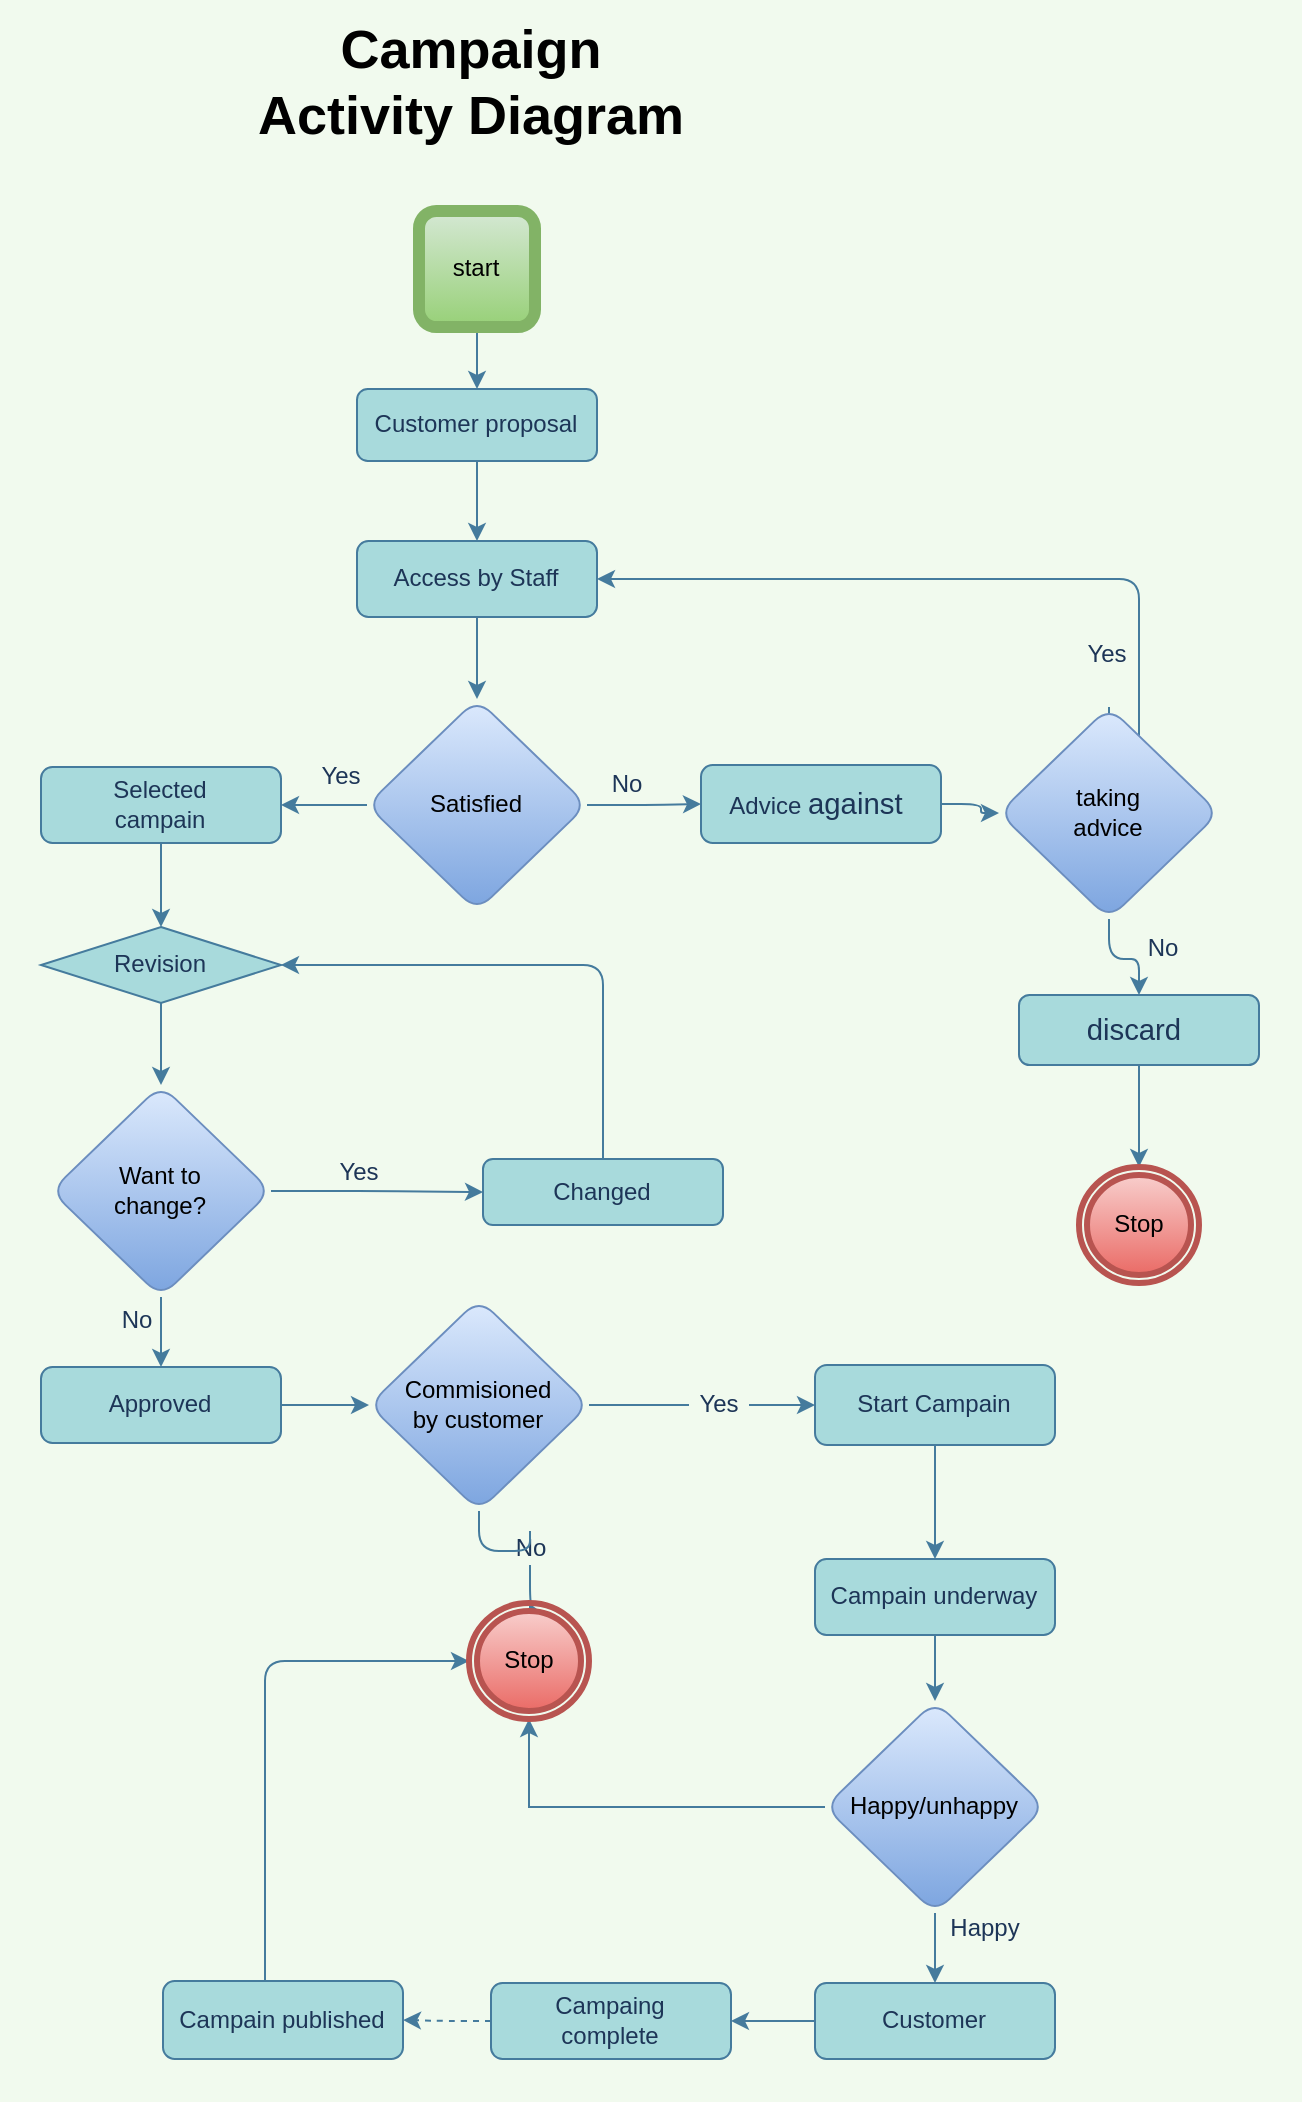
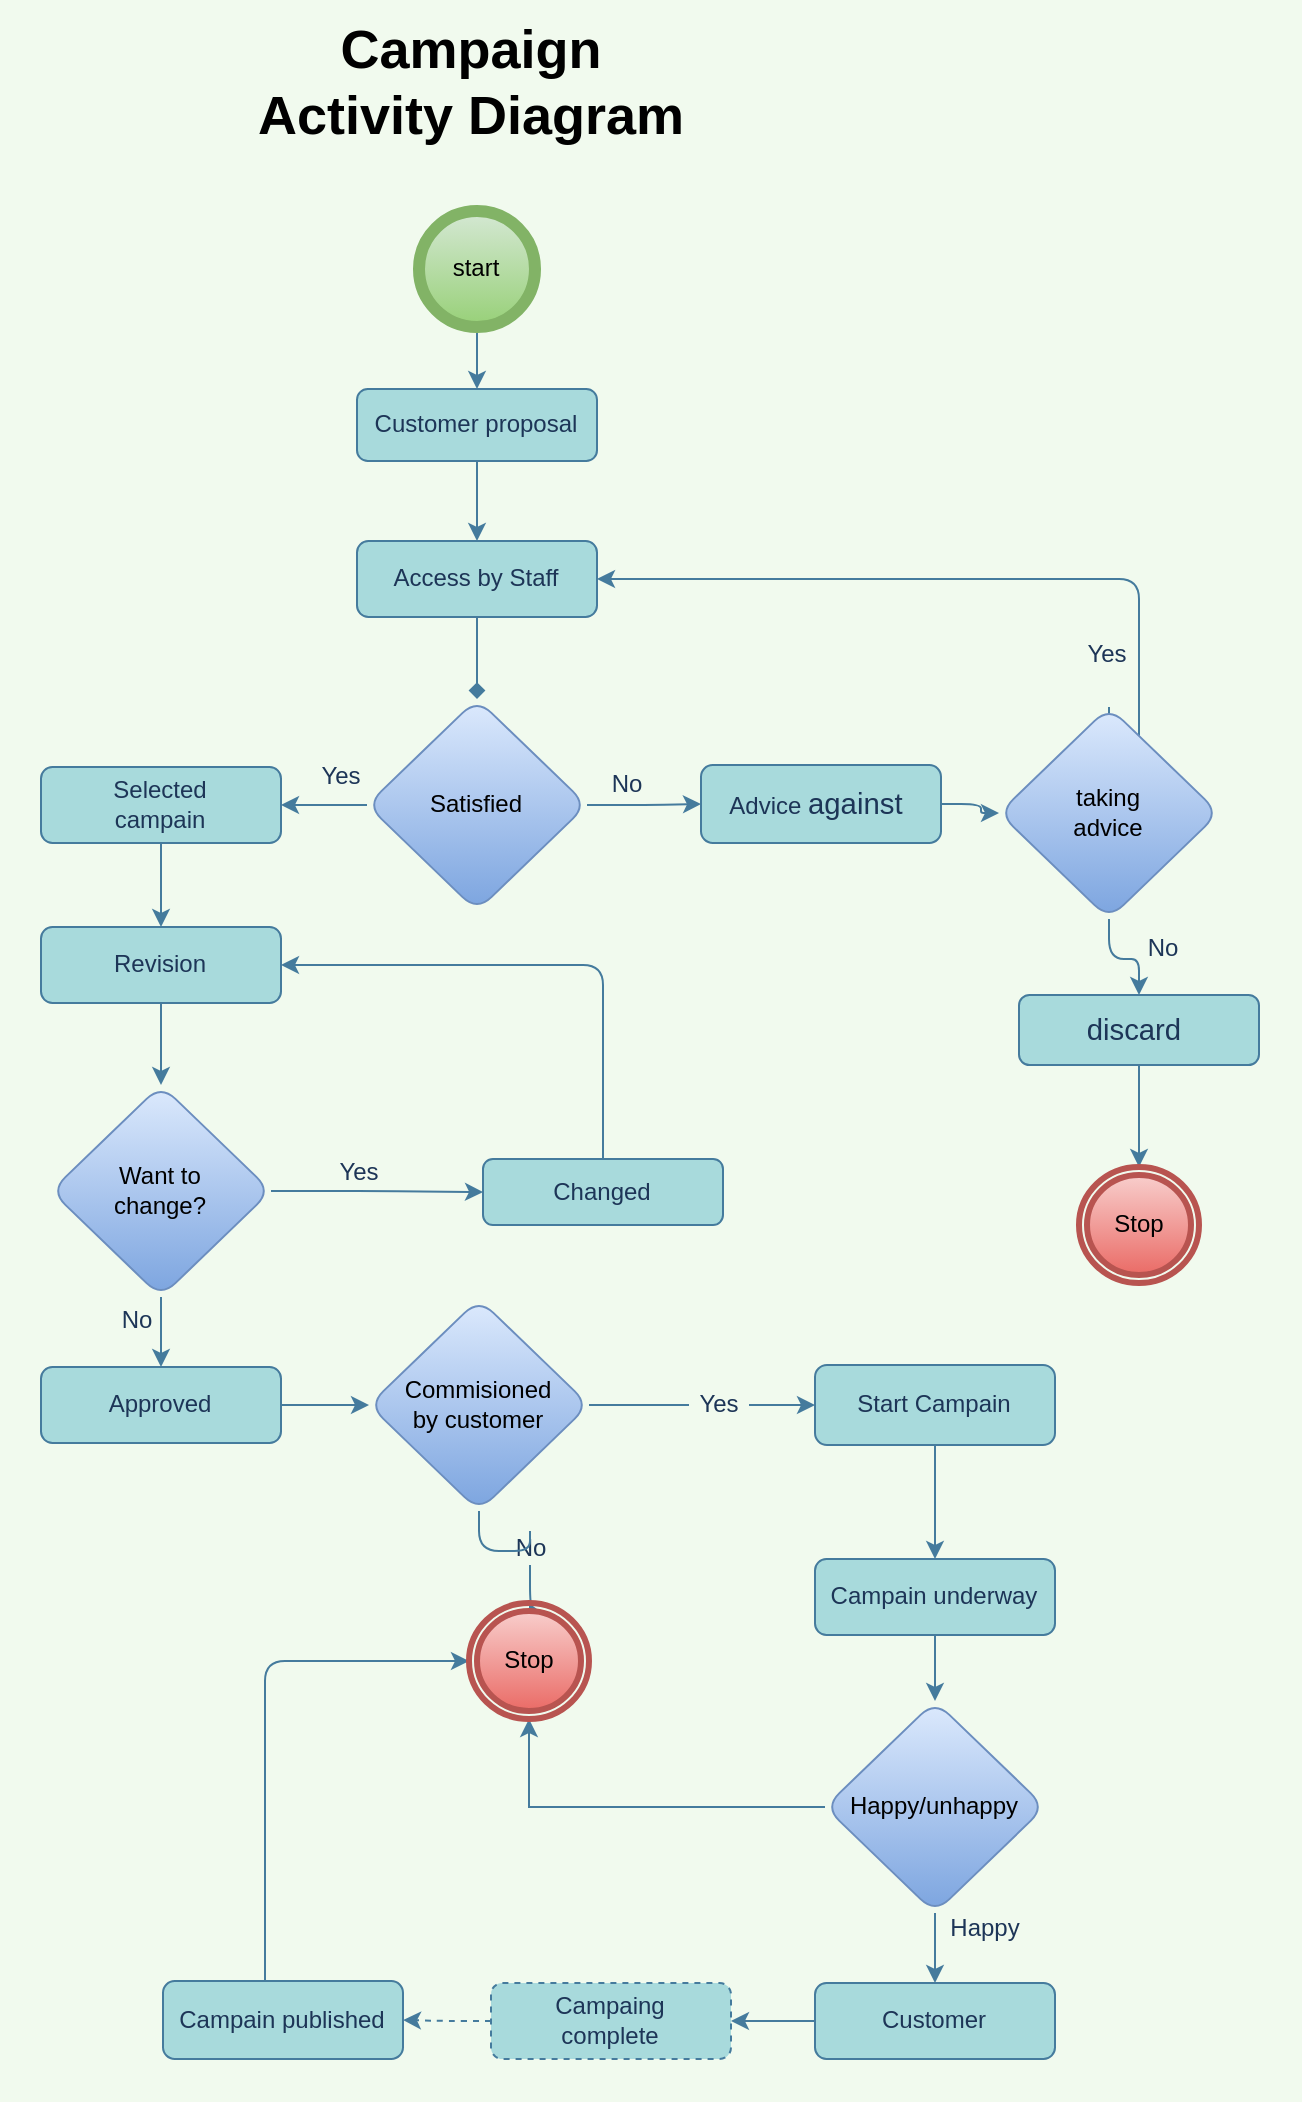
(477, 269) -> (477, 269)
(477, 684) -> (477, 683)
(161, 965) -> (161, 965)
(611, 2021) -> (611, 2021)
